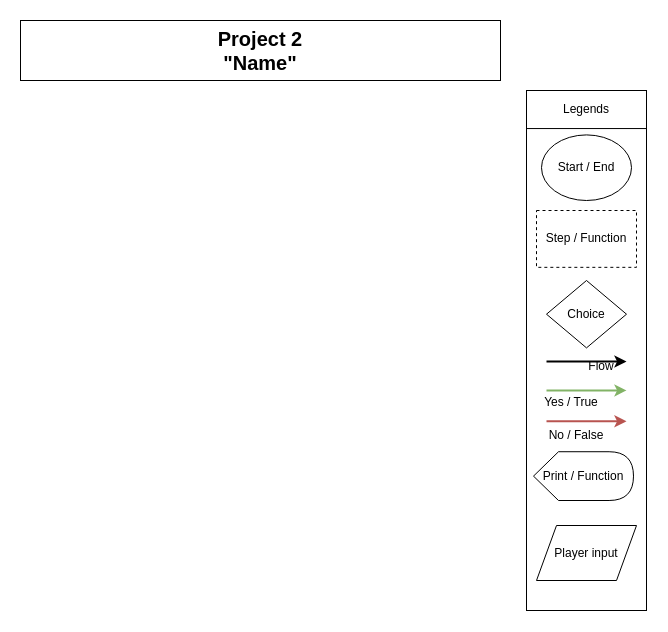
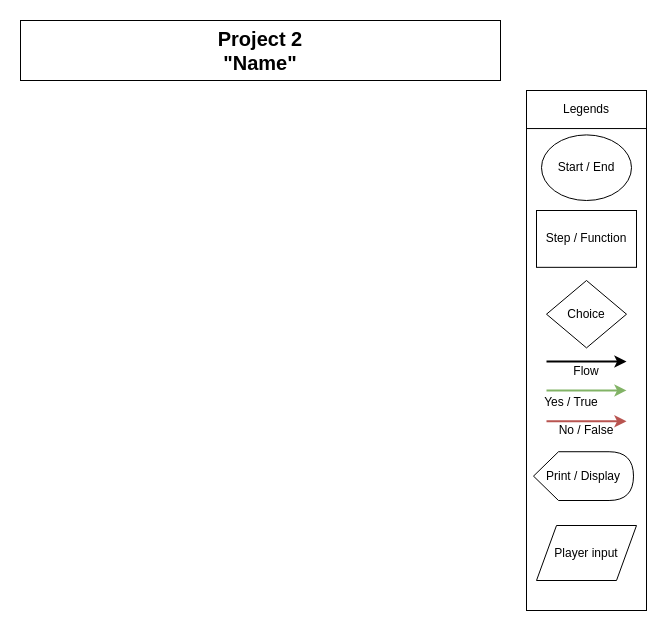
(587, 239) -> (587, 239)
(602, 367) -> (587, 372)
(577, 435) -> (587, 430)
(584, 477) -> (584, 477)
